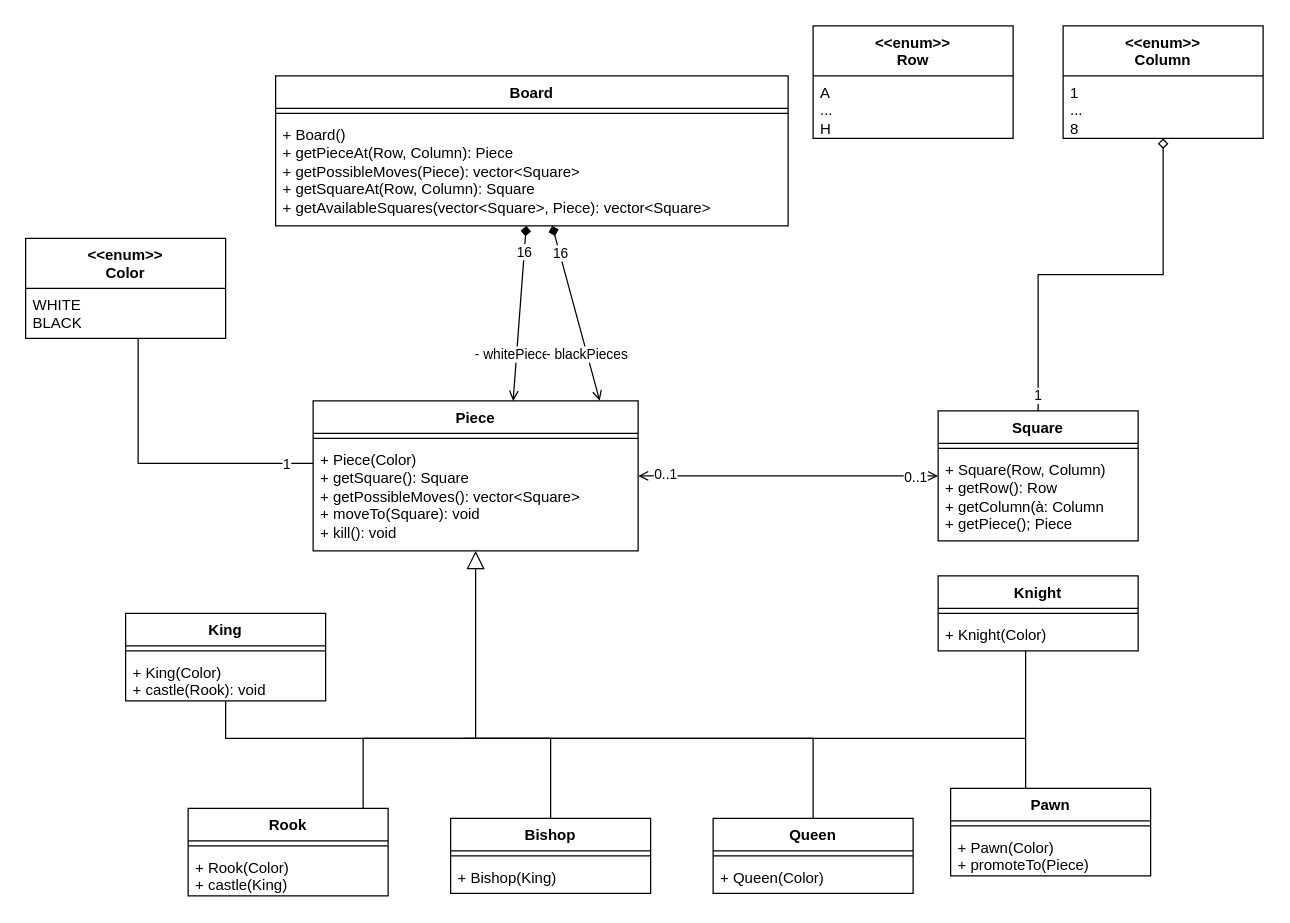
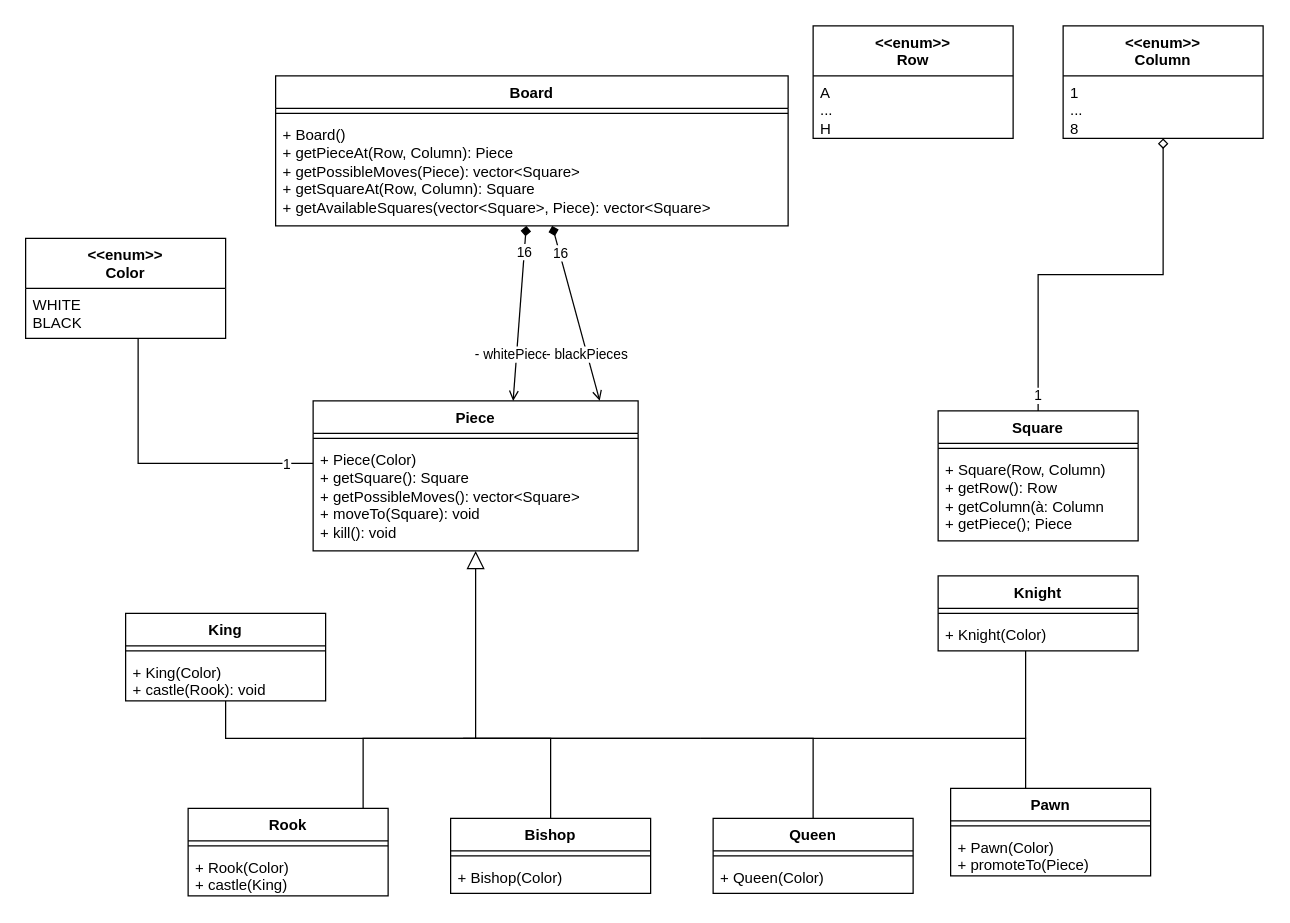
(776, 476) -> none
(511, 878) -> (515, 878)
